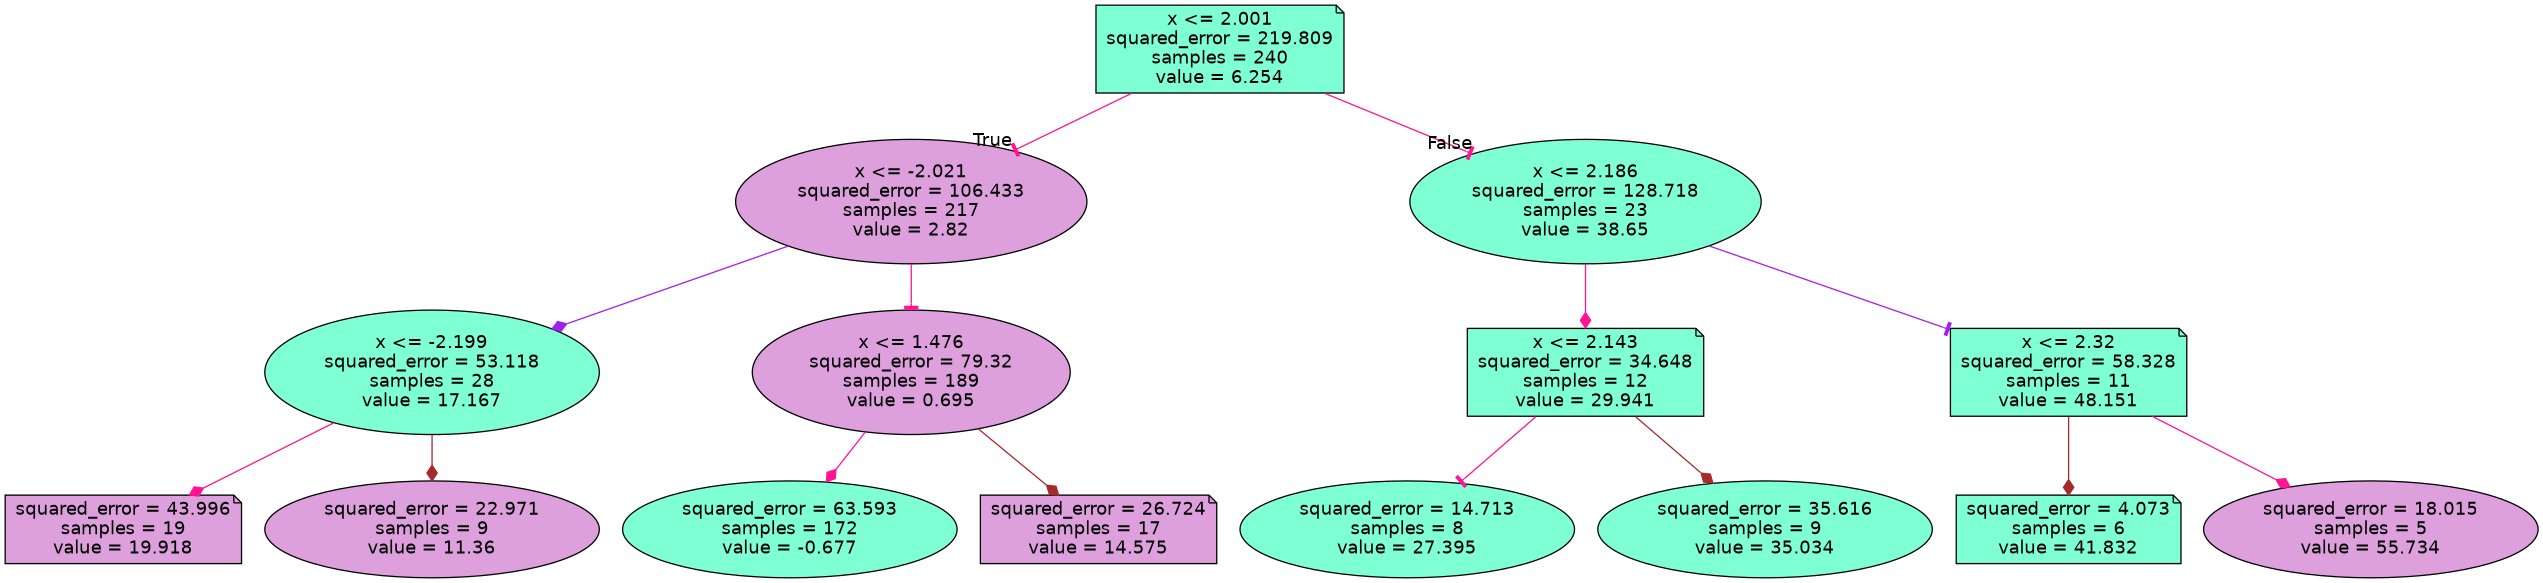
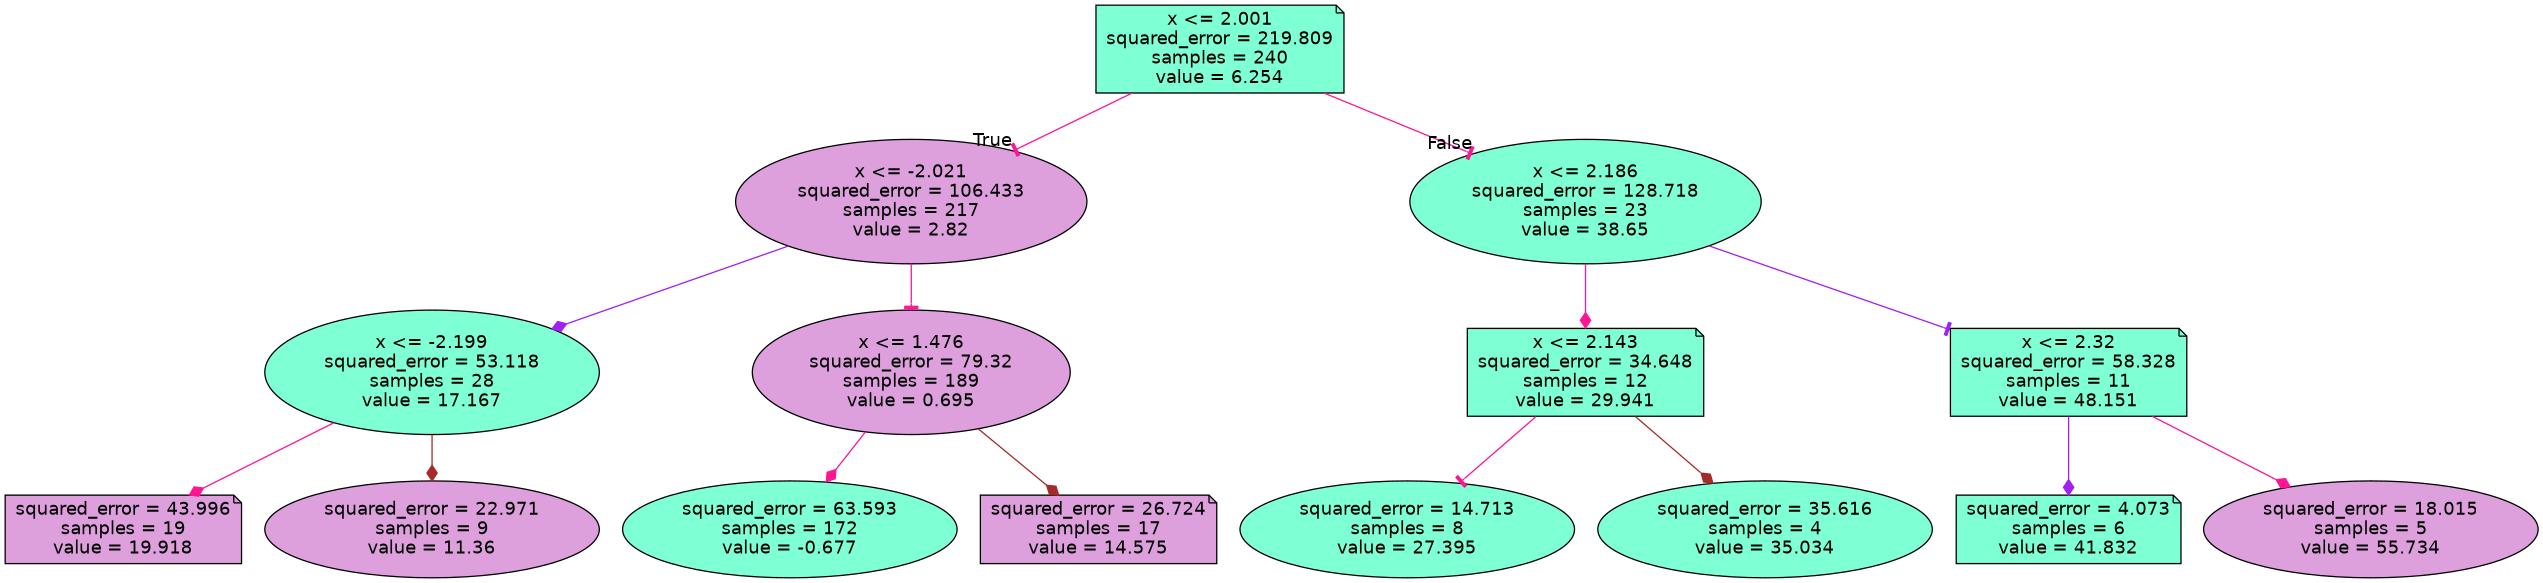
(2069, 448) -> (2069, 448)
(1765, 529) -> (1765, 529)
